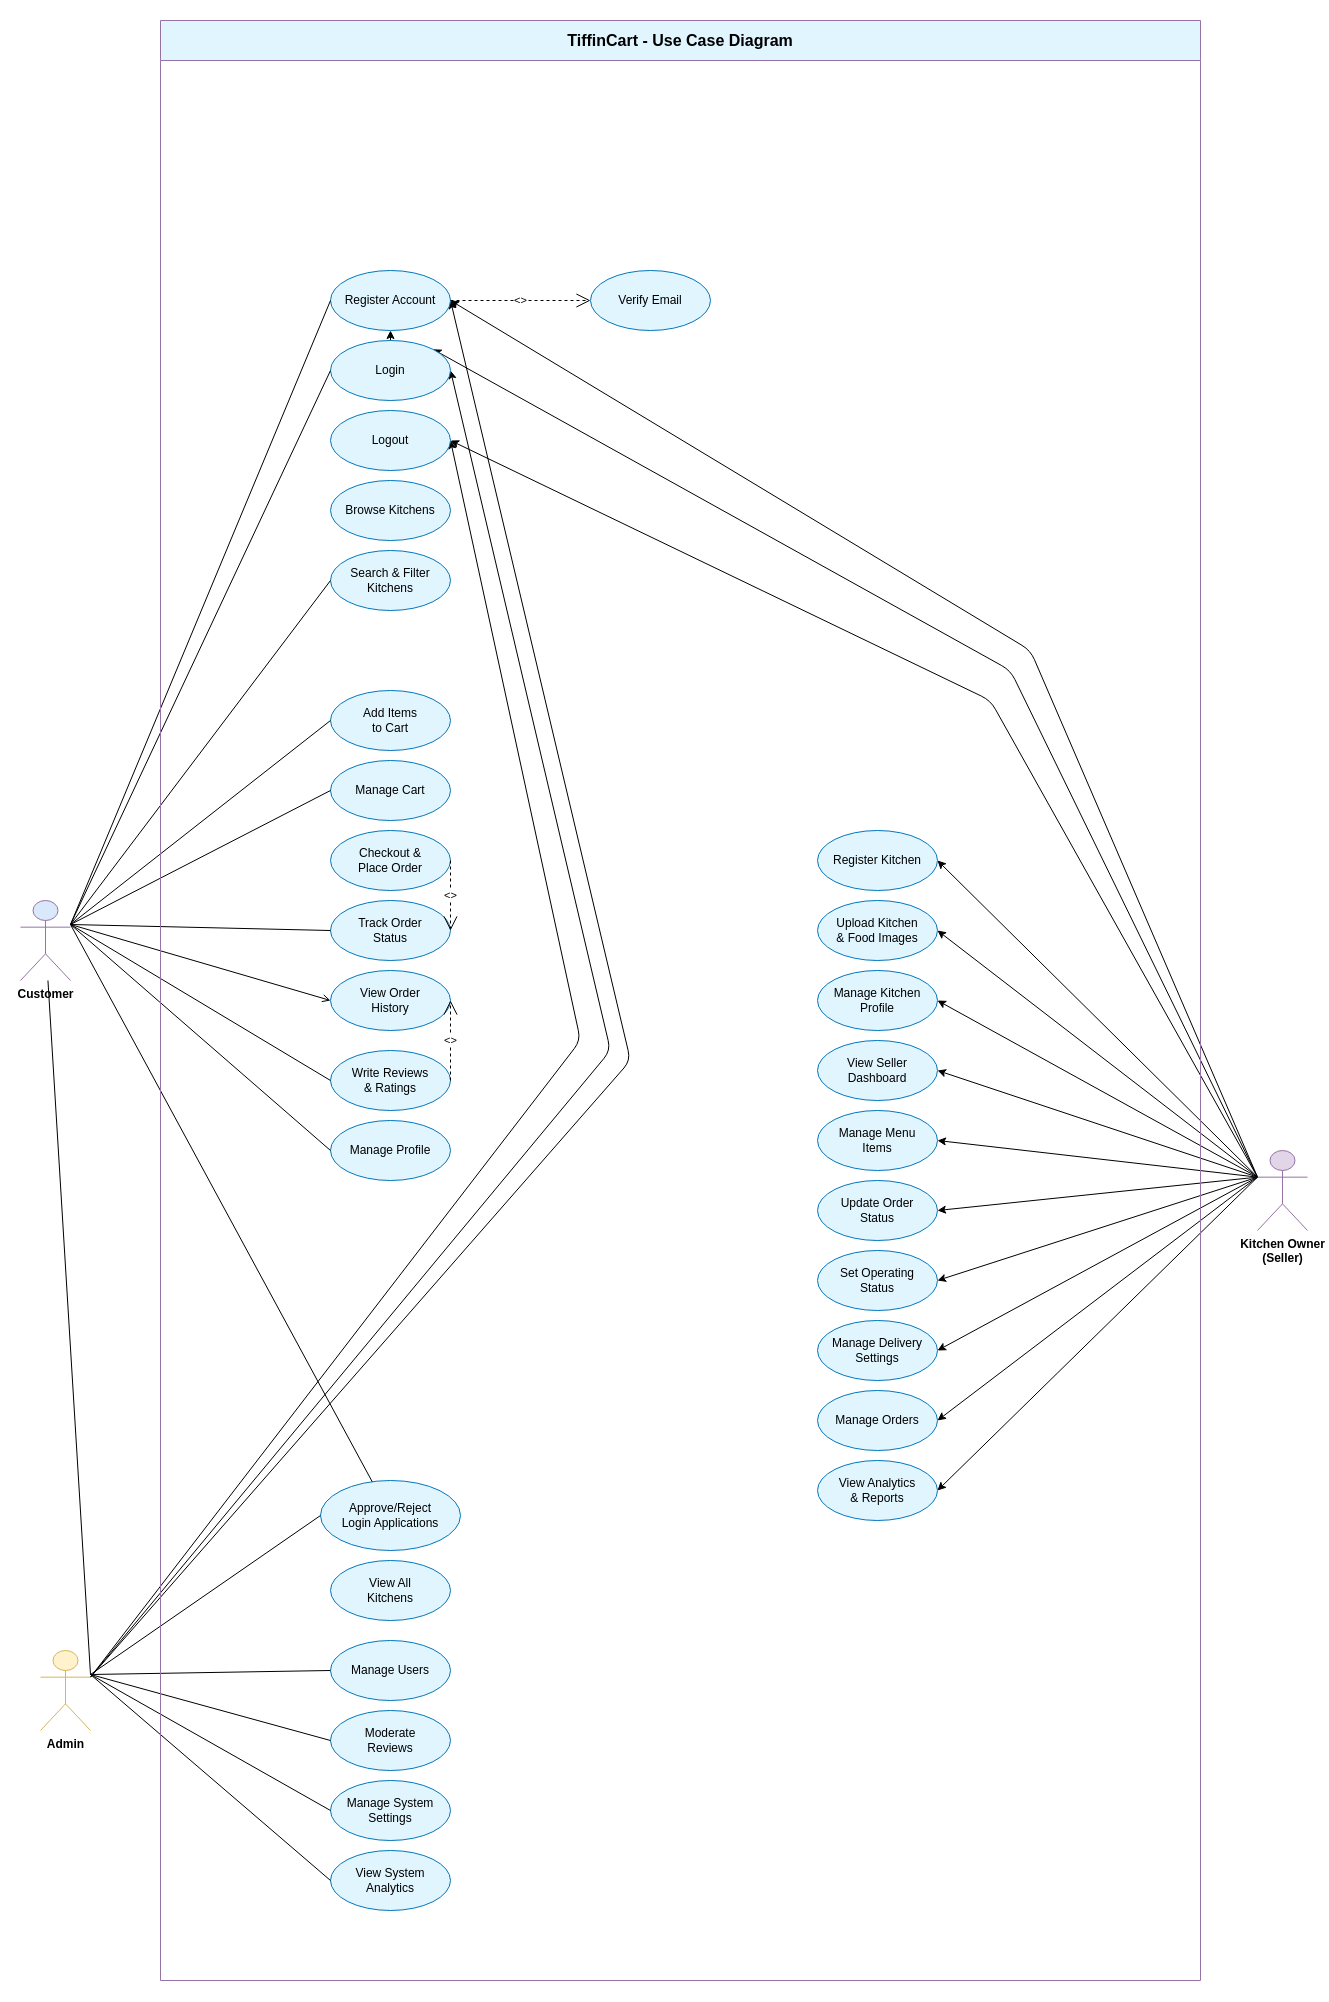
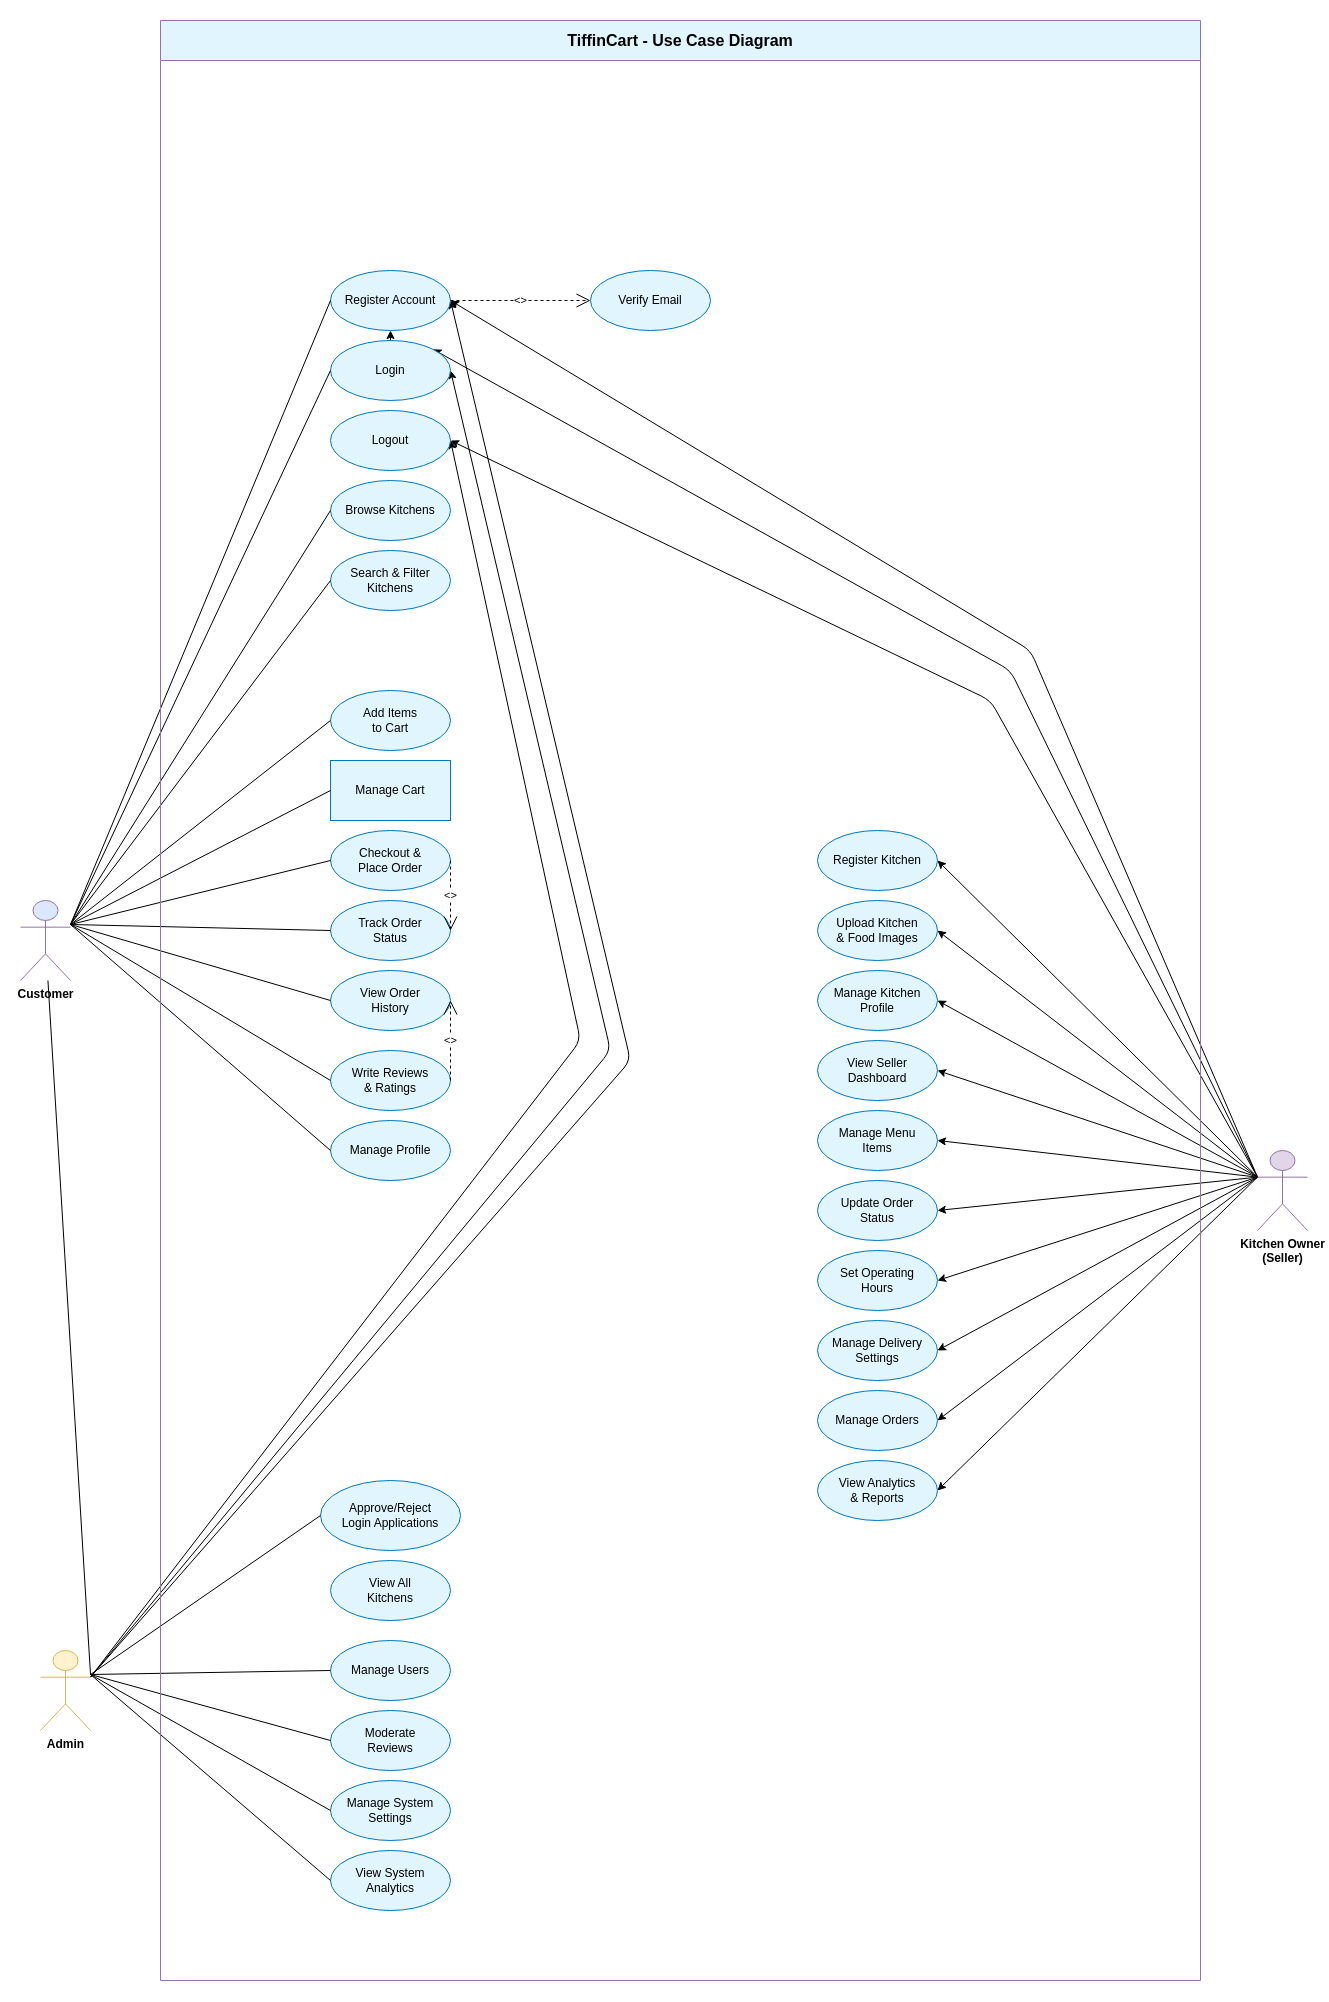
(391, 791) -> (391, 791)
none -> (203, 892)
(325, 999) -> (326, 999)
(223, 1205) -> (207, 706)
(878, 1281) -> (878, 1281)
